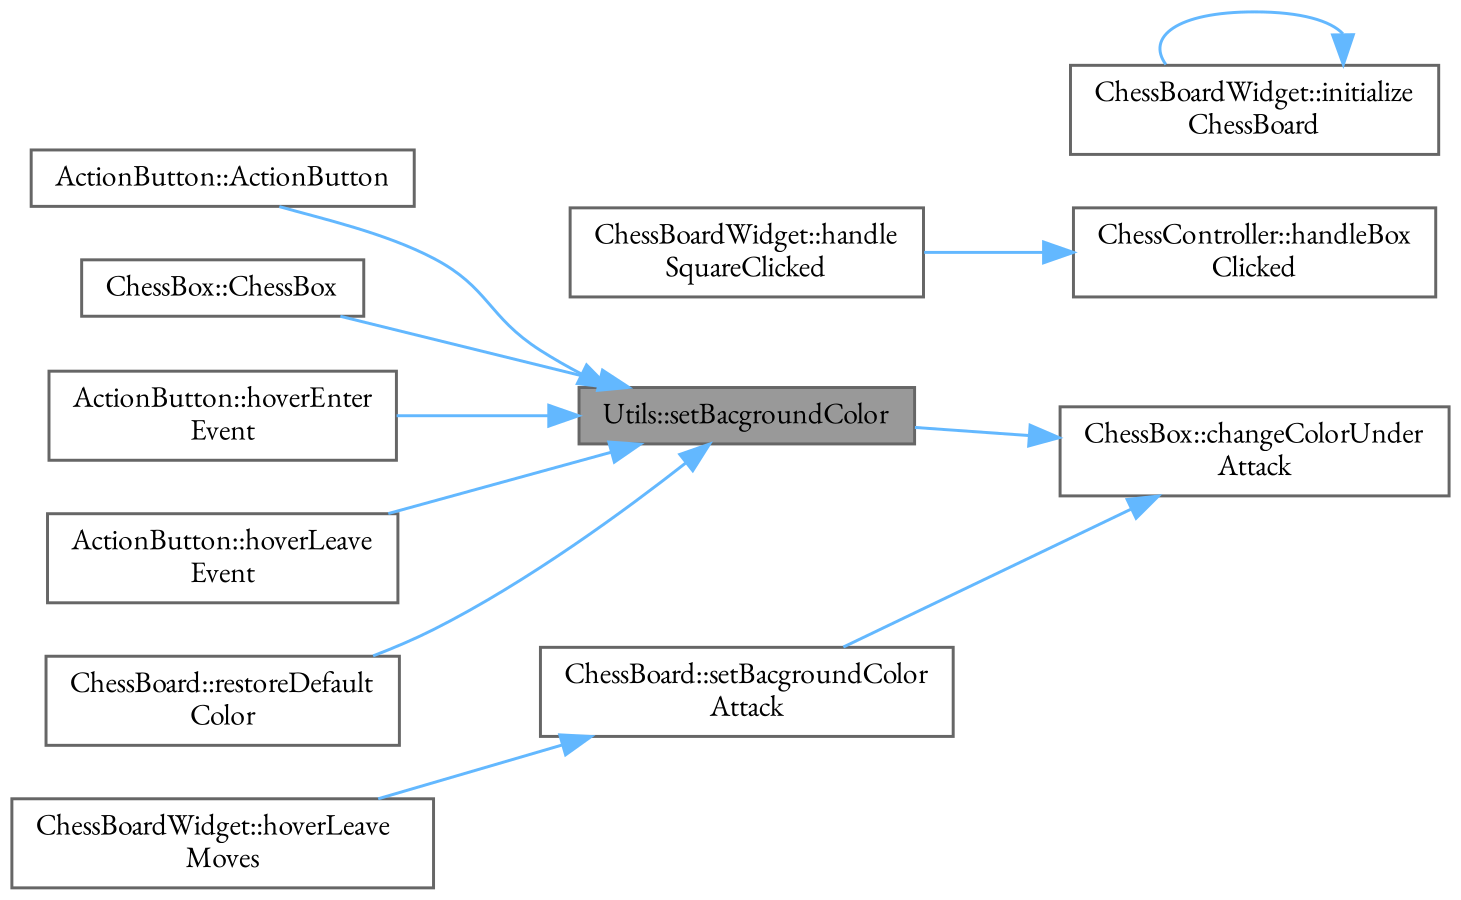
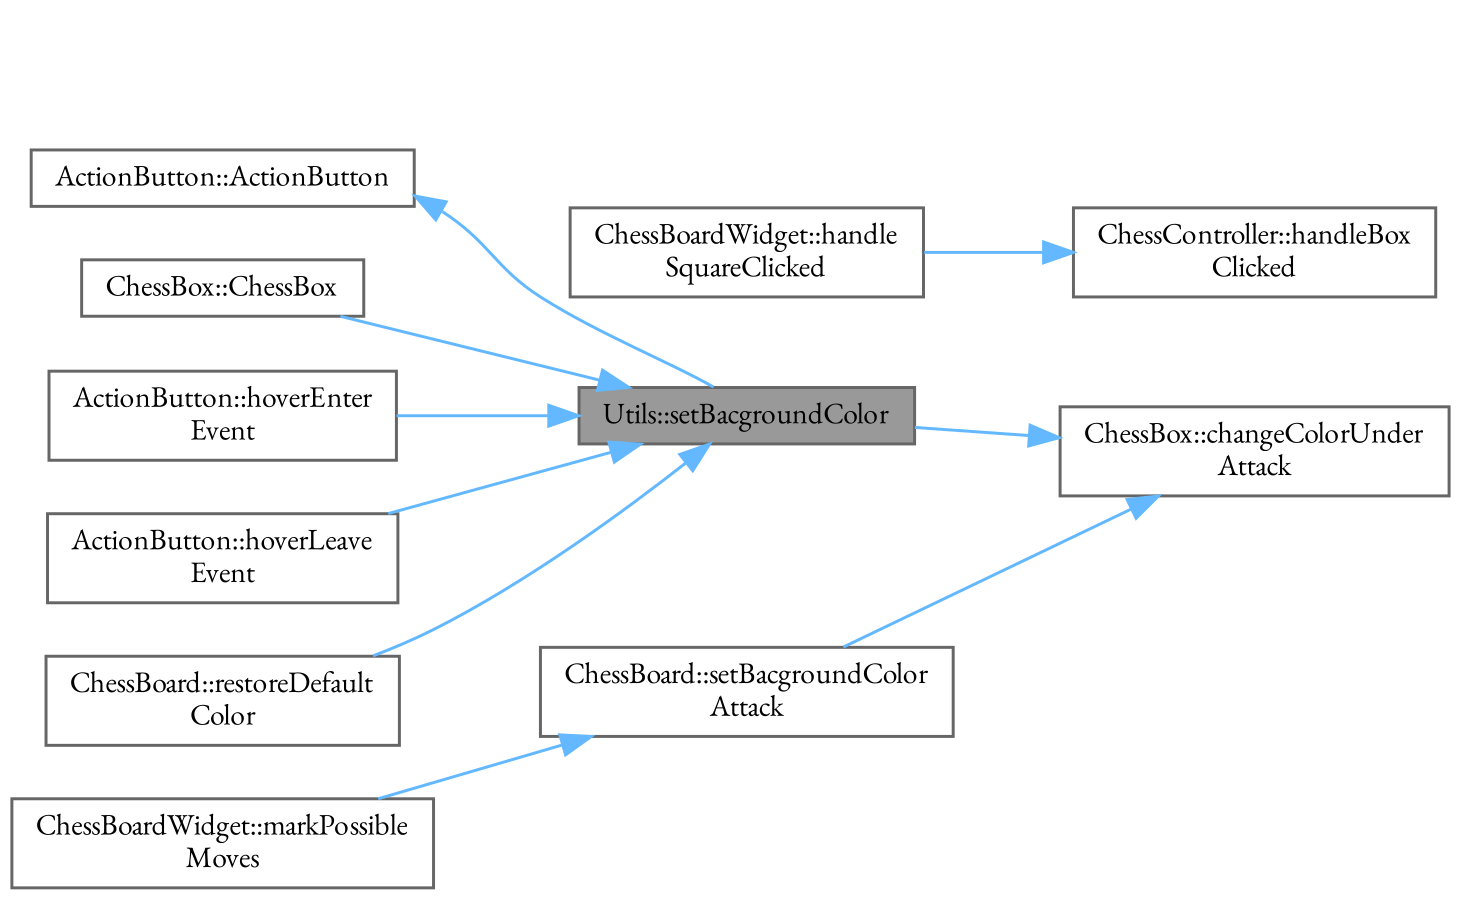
(1255, 110) -> none
(445, 265) -> (568, 313)
(223, 843) -> (223, 843)
